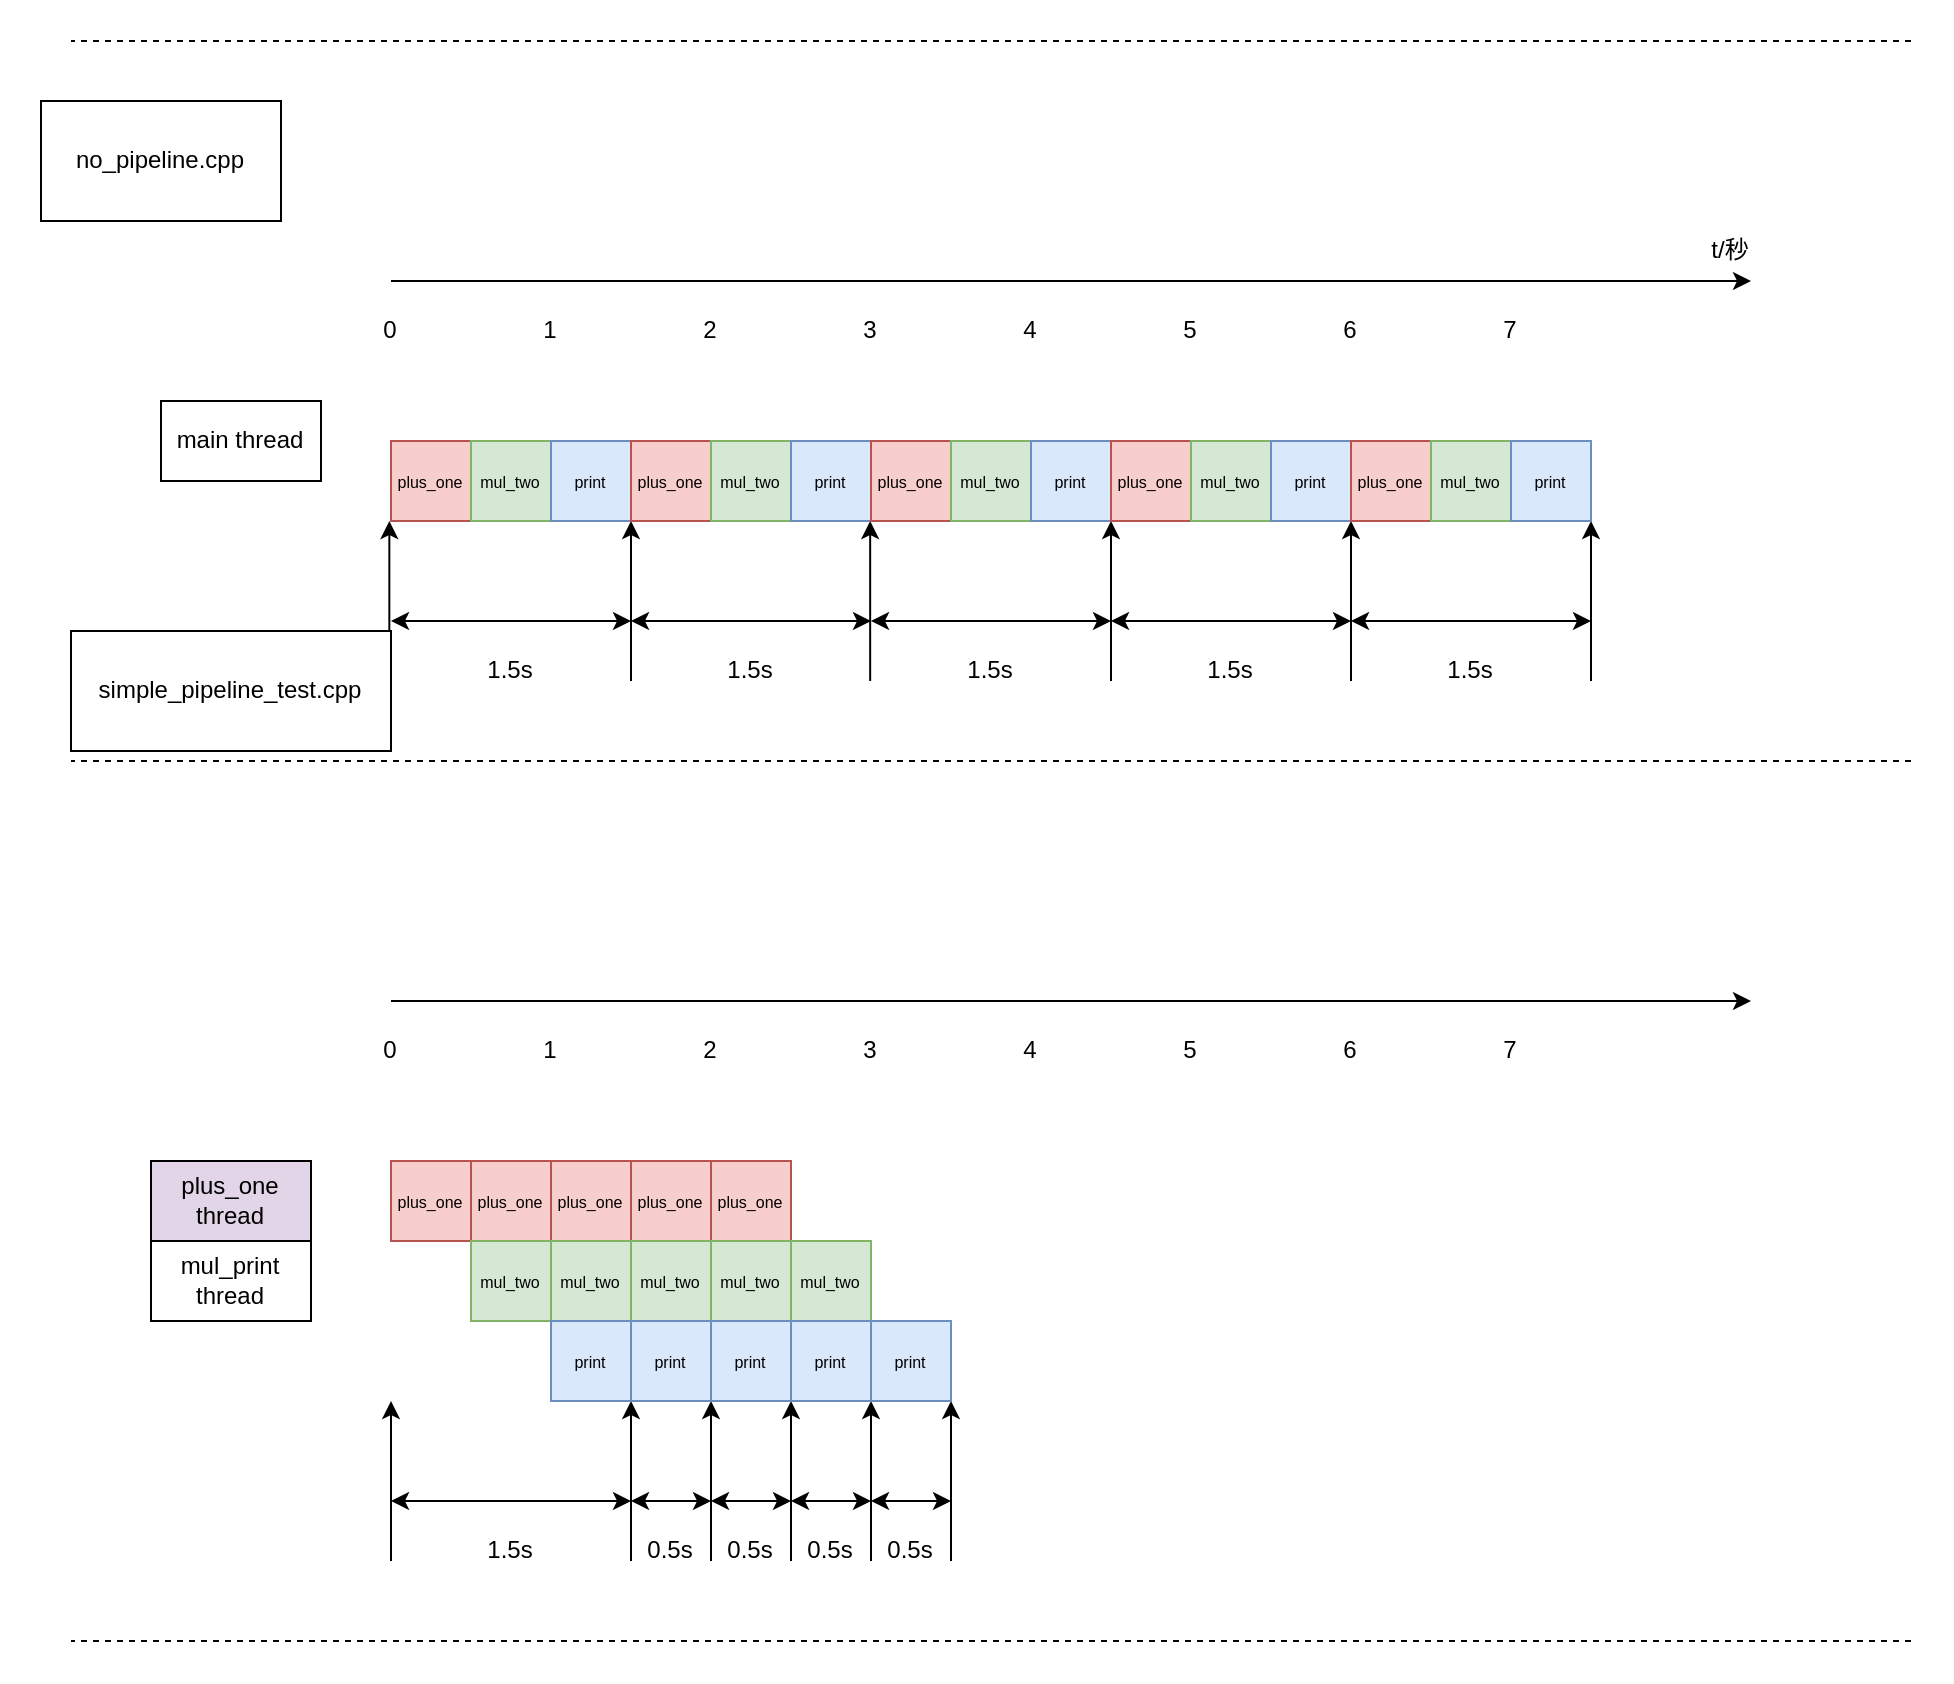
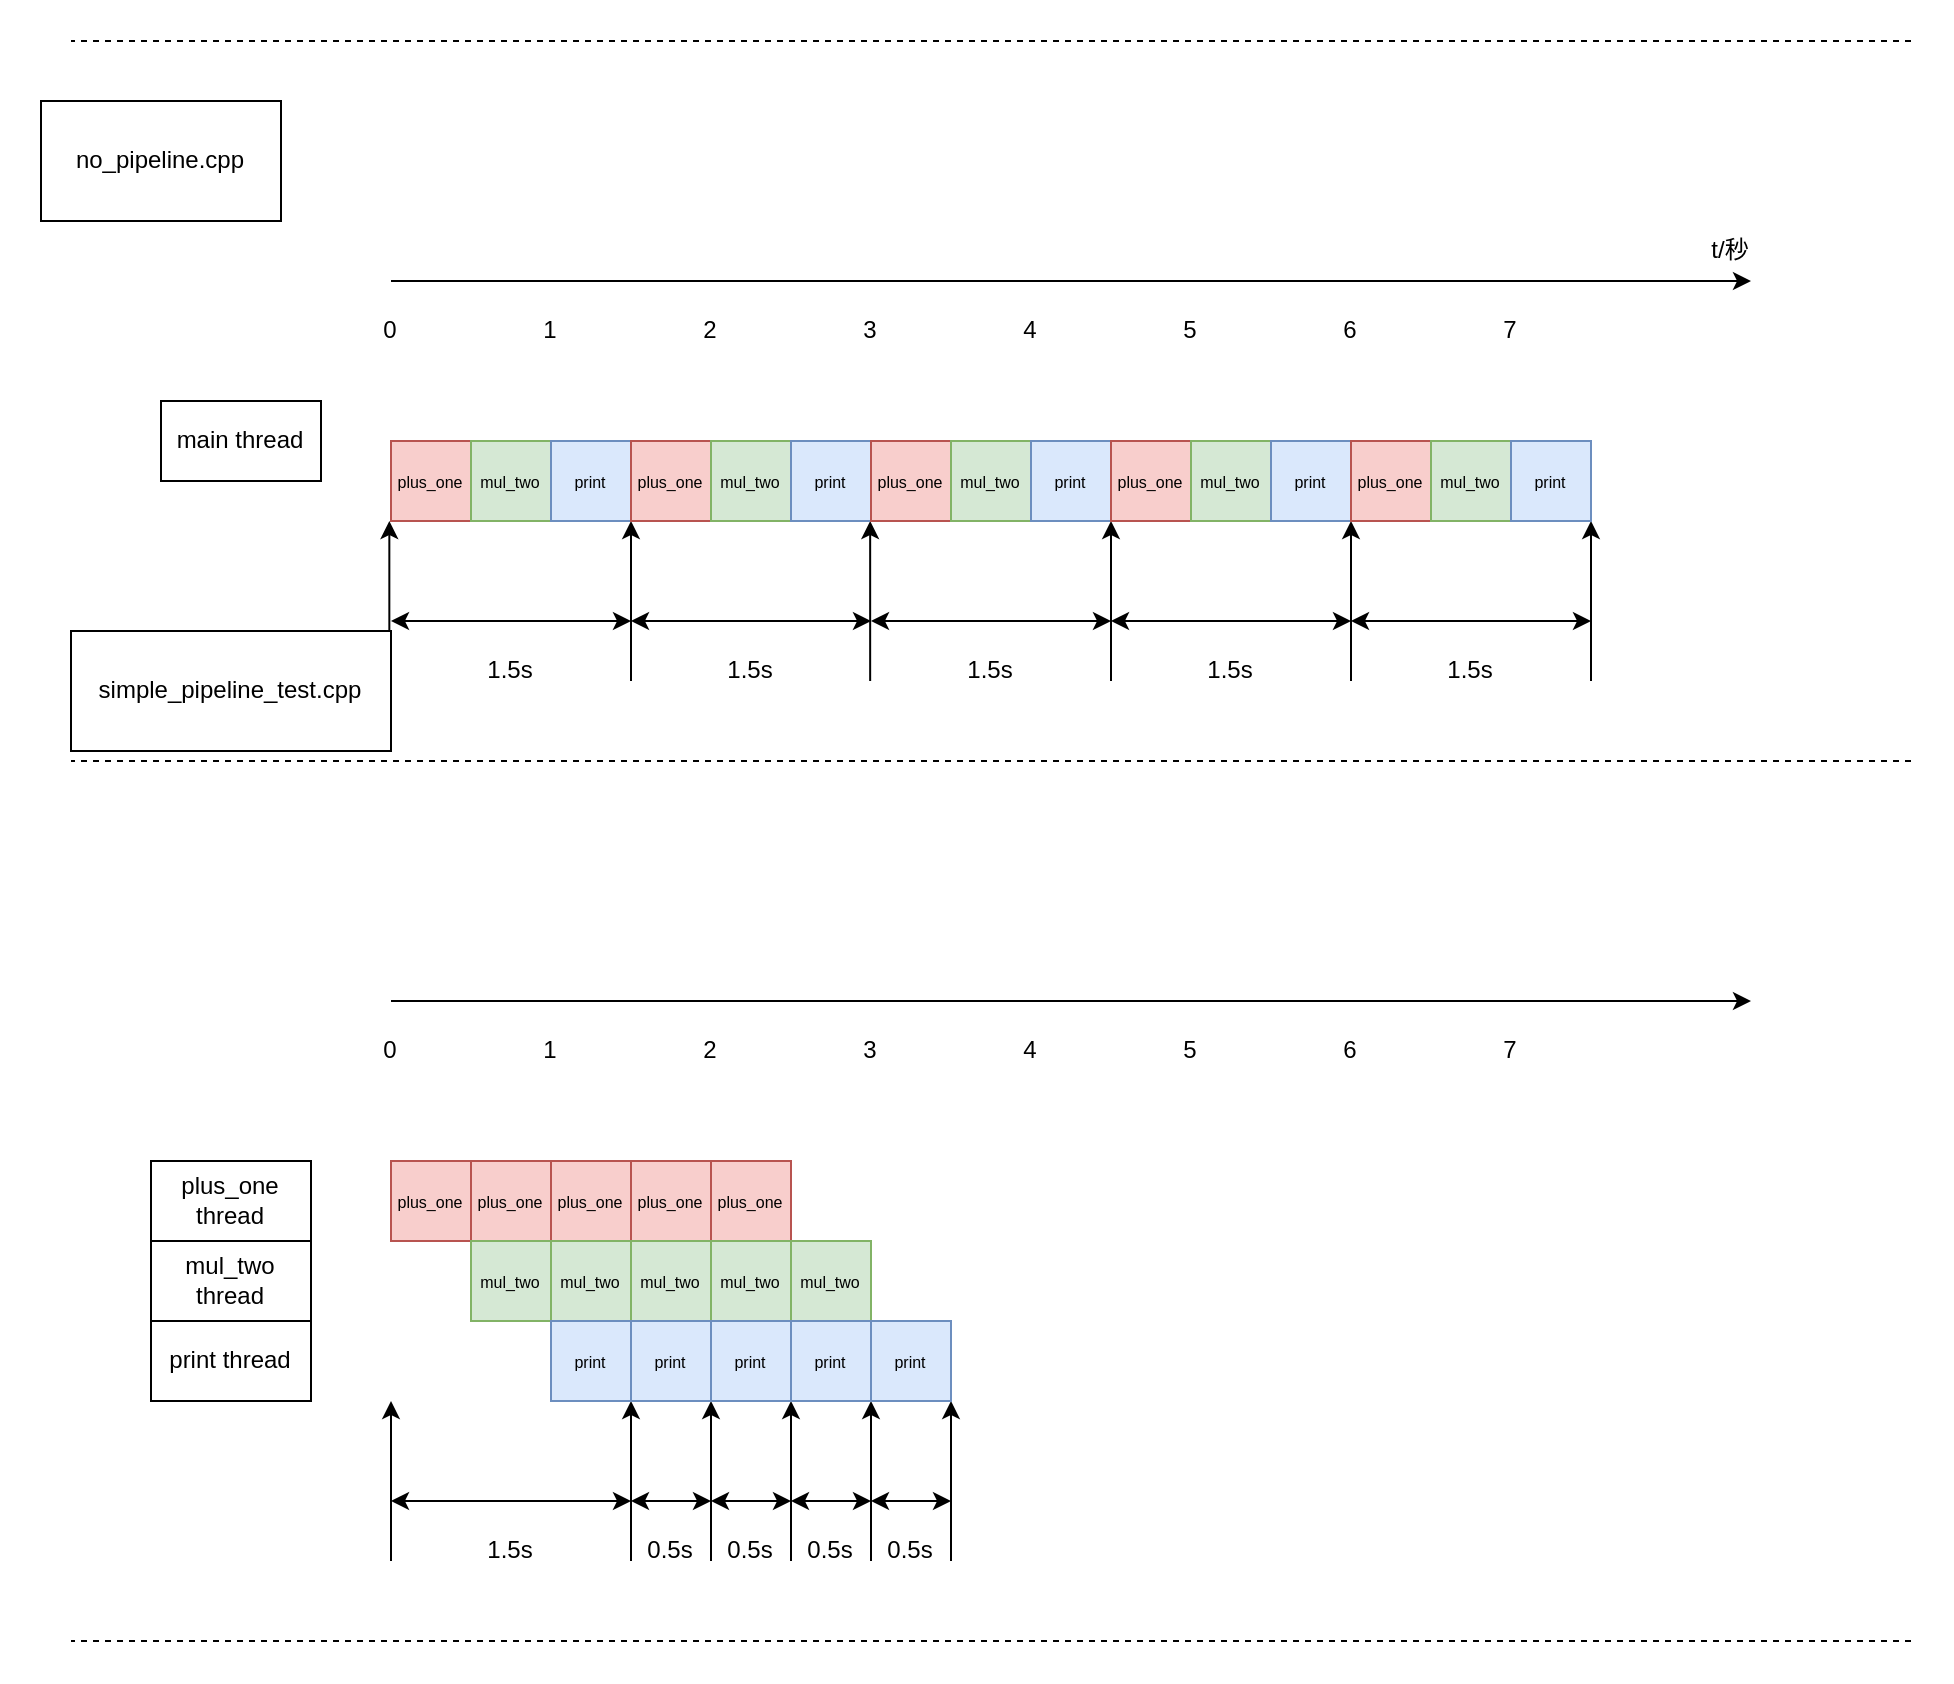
(231, 1201) -> (231, 1201)
(231, 1281) -> (231, 1281)
none -> (231, 1361)
